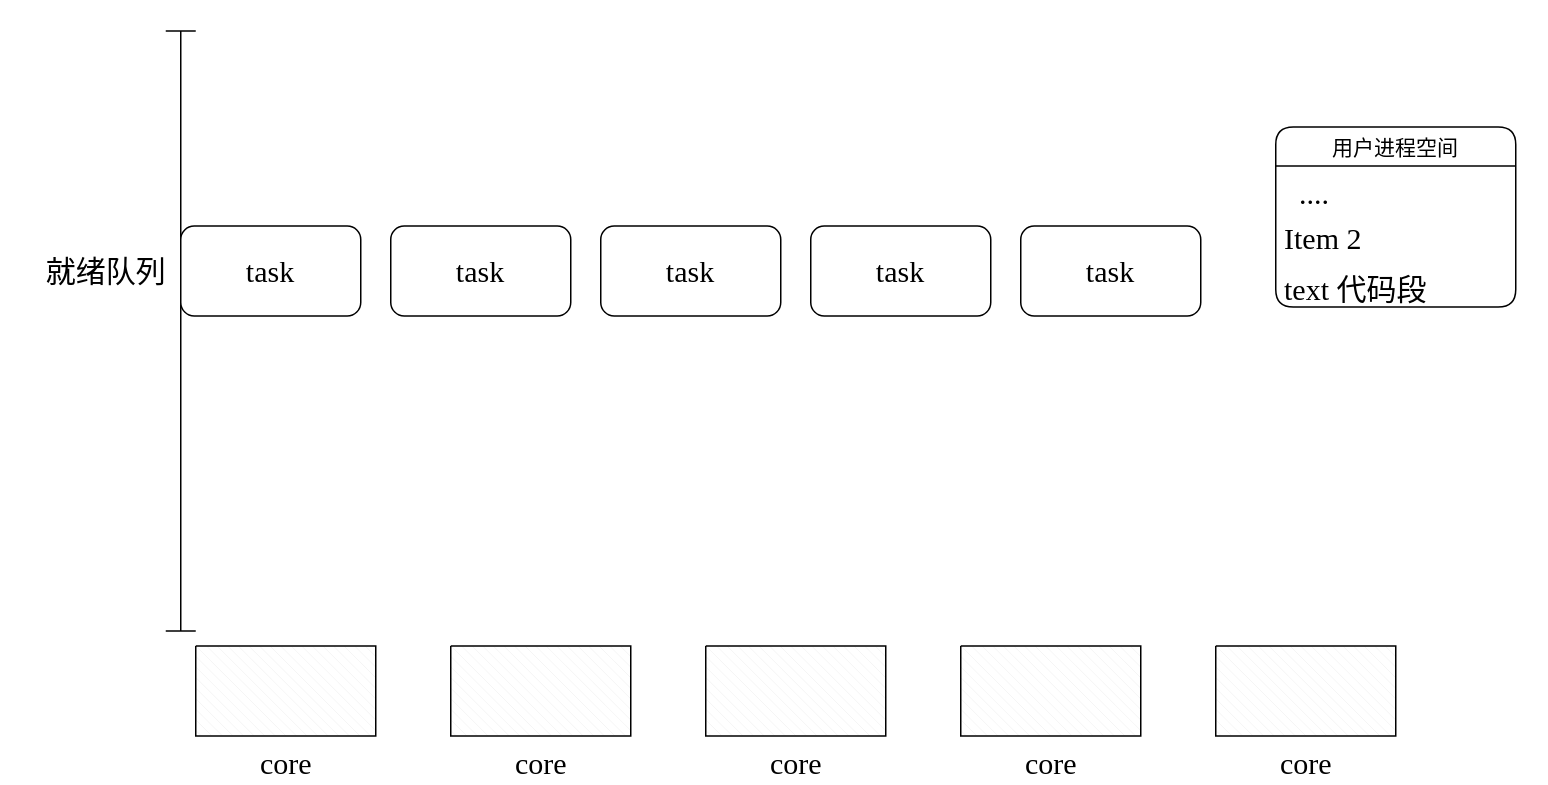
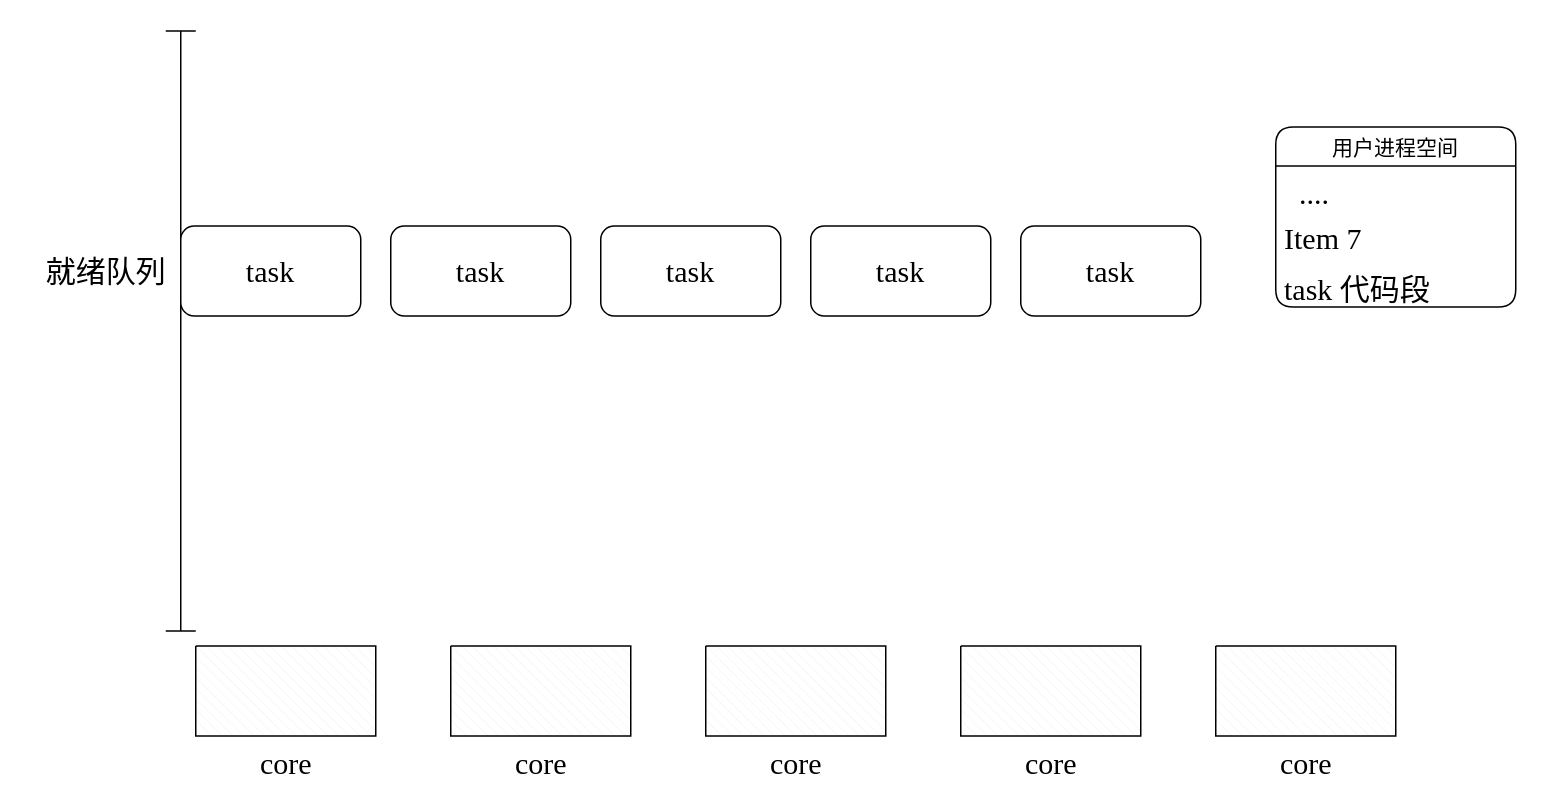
(1331, 239) -> (1331, 239)
(1368, 290) -> (1368, 290)
